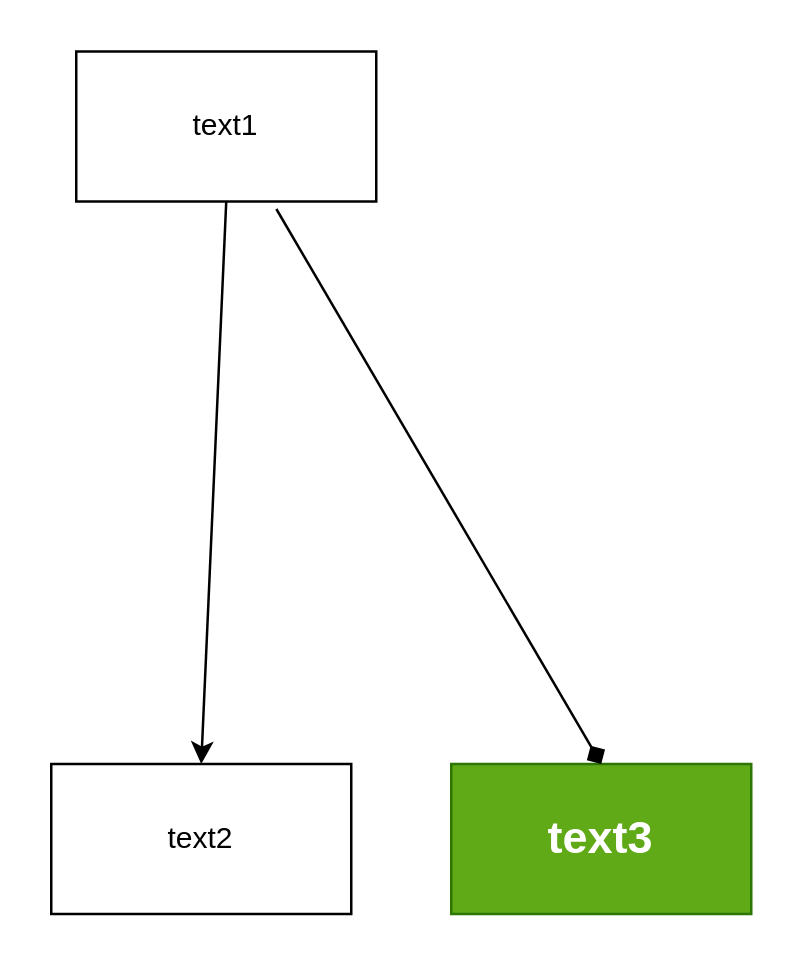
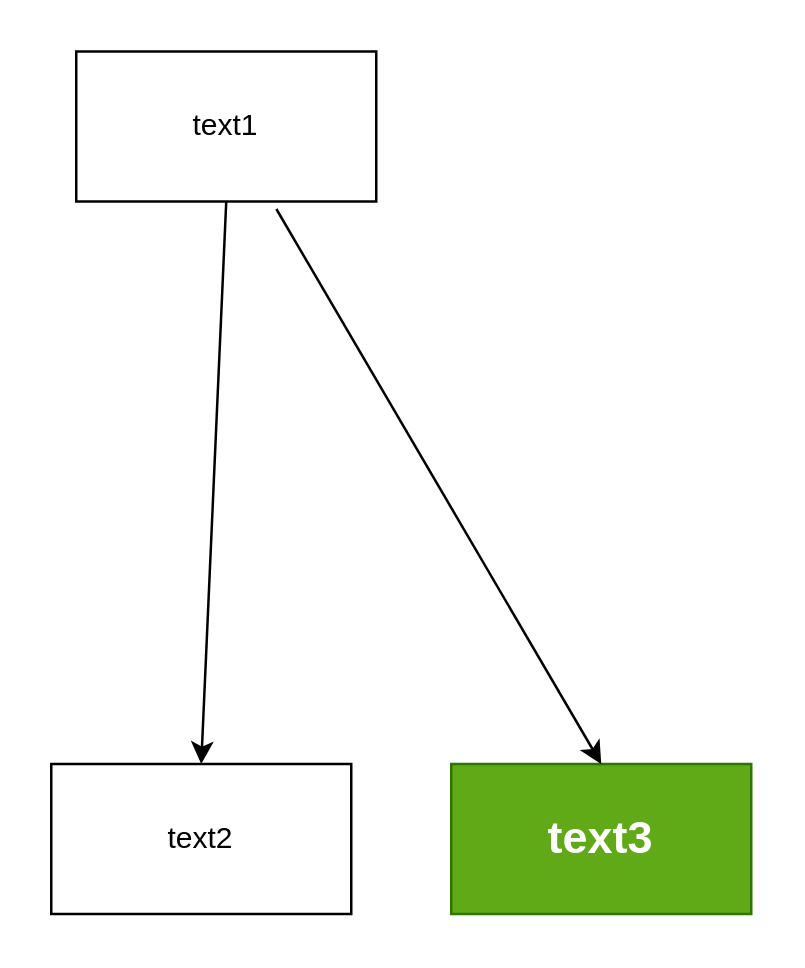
(591, 745) -> (591, 747)
